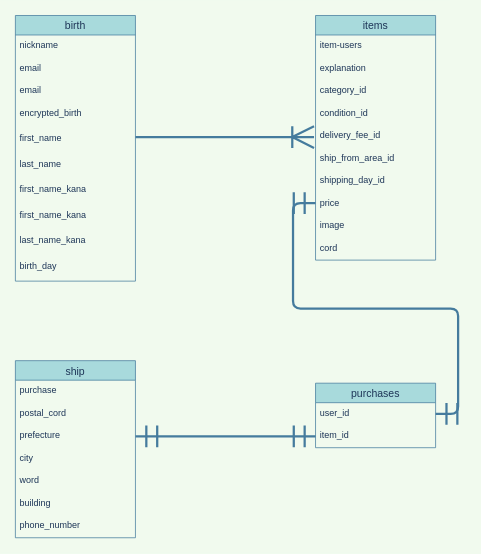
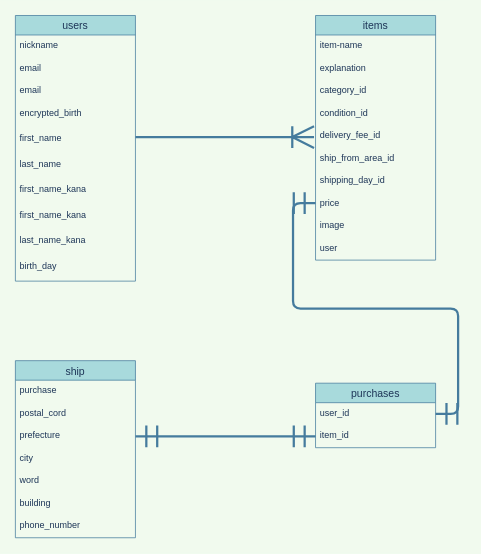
(75, 26) -> (75, 26)
(344, 45) -> (341, 45)
(330, 248) -> (330, 248)
